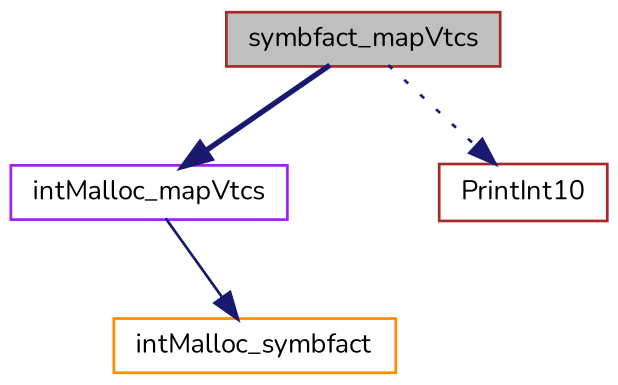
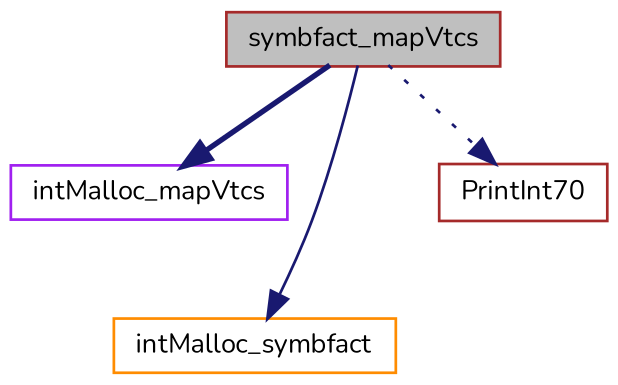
(523, 192) -> (523, 192)
(194, 257) -> (325, 182)
